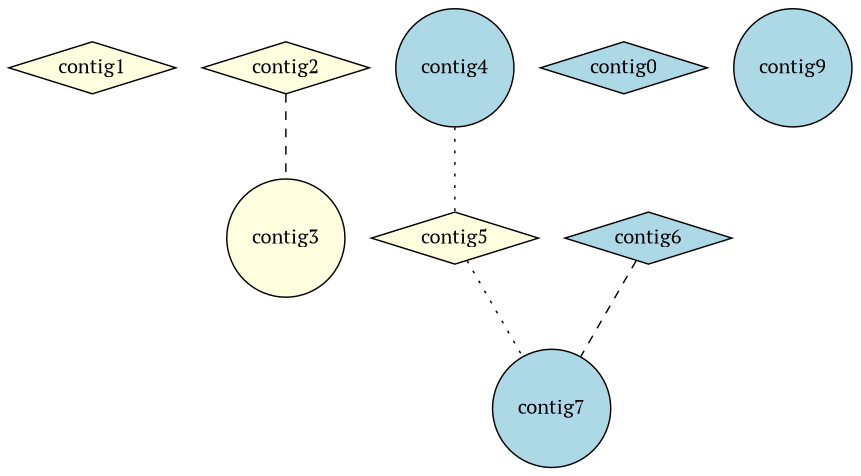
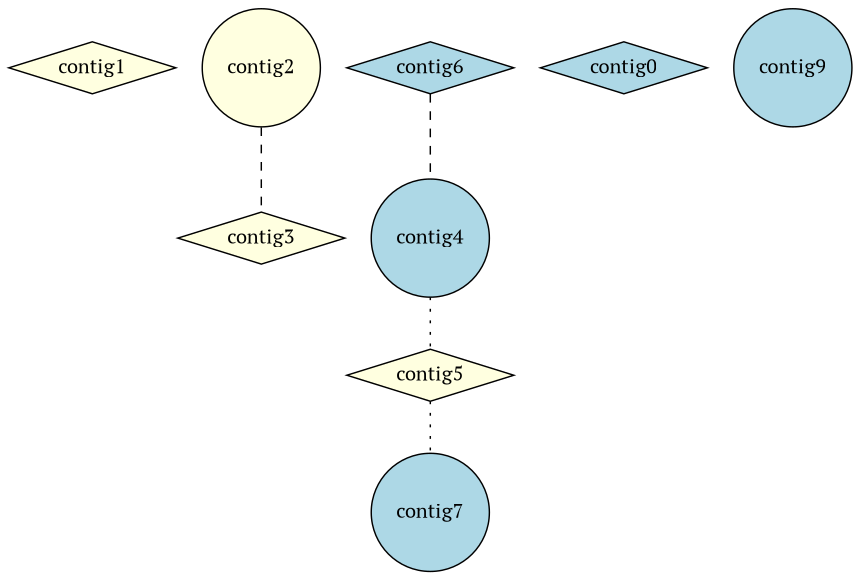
(286, 68) -> (261, 68)
(286, 238) -> (261, 238)
(608, 309) -> (430, 136)
